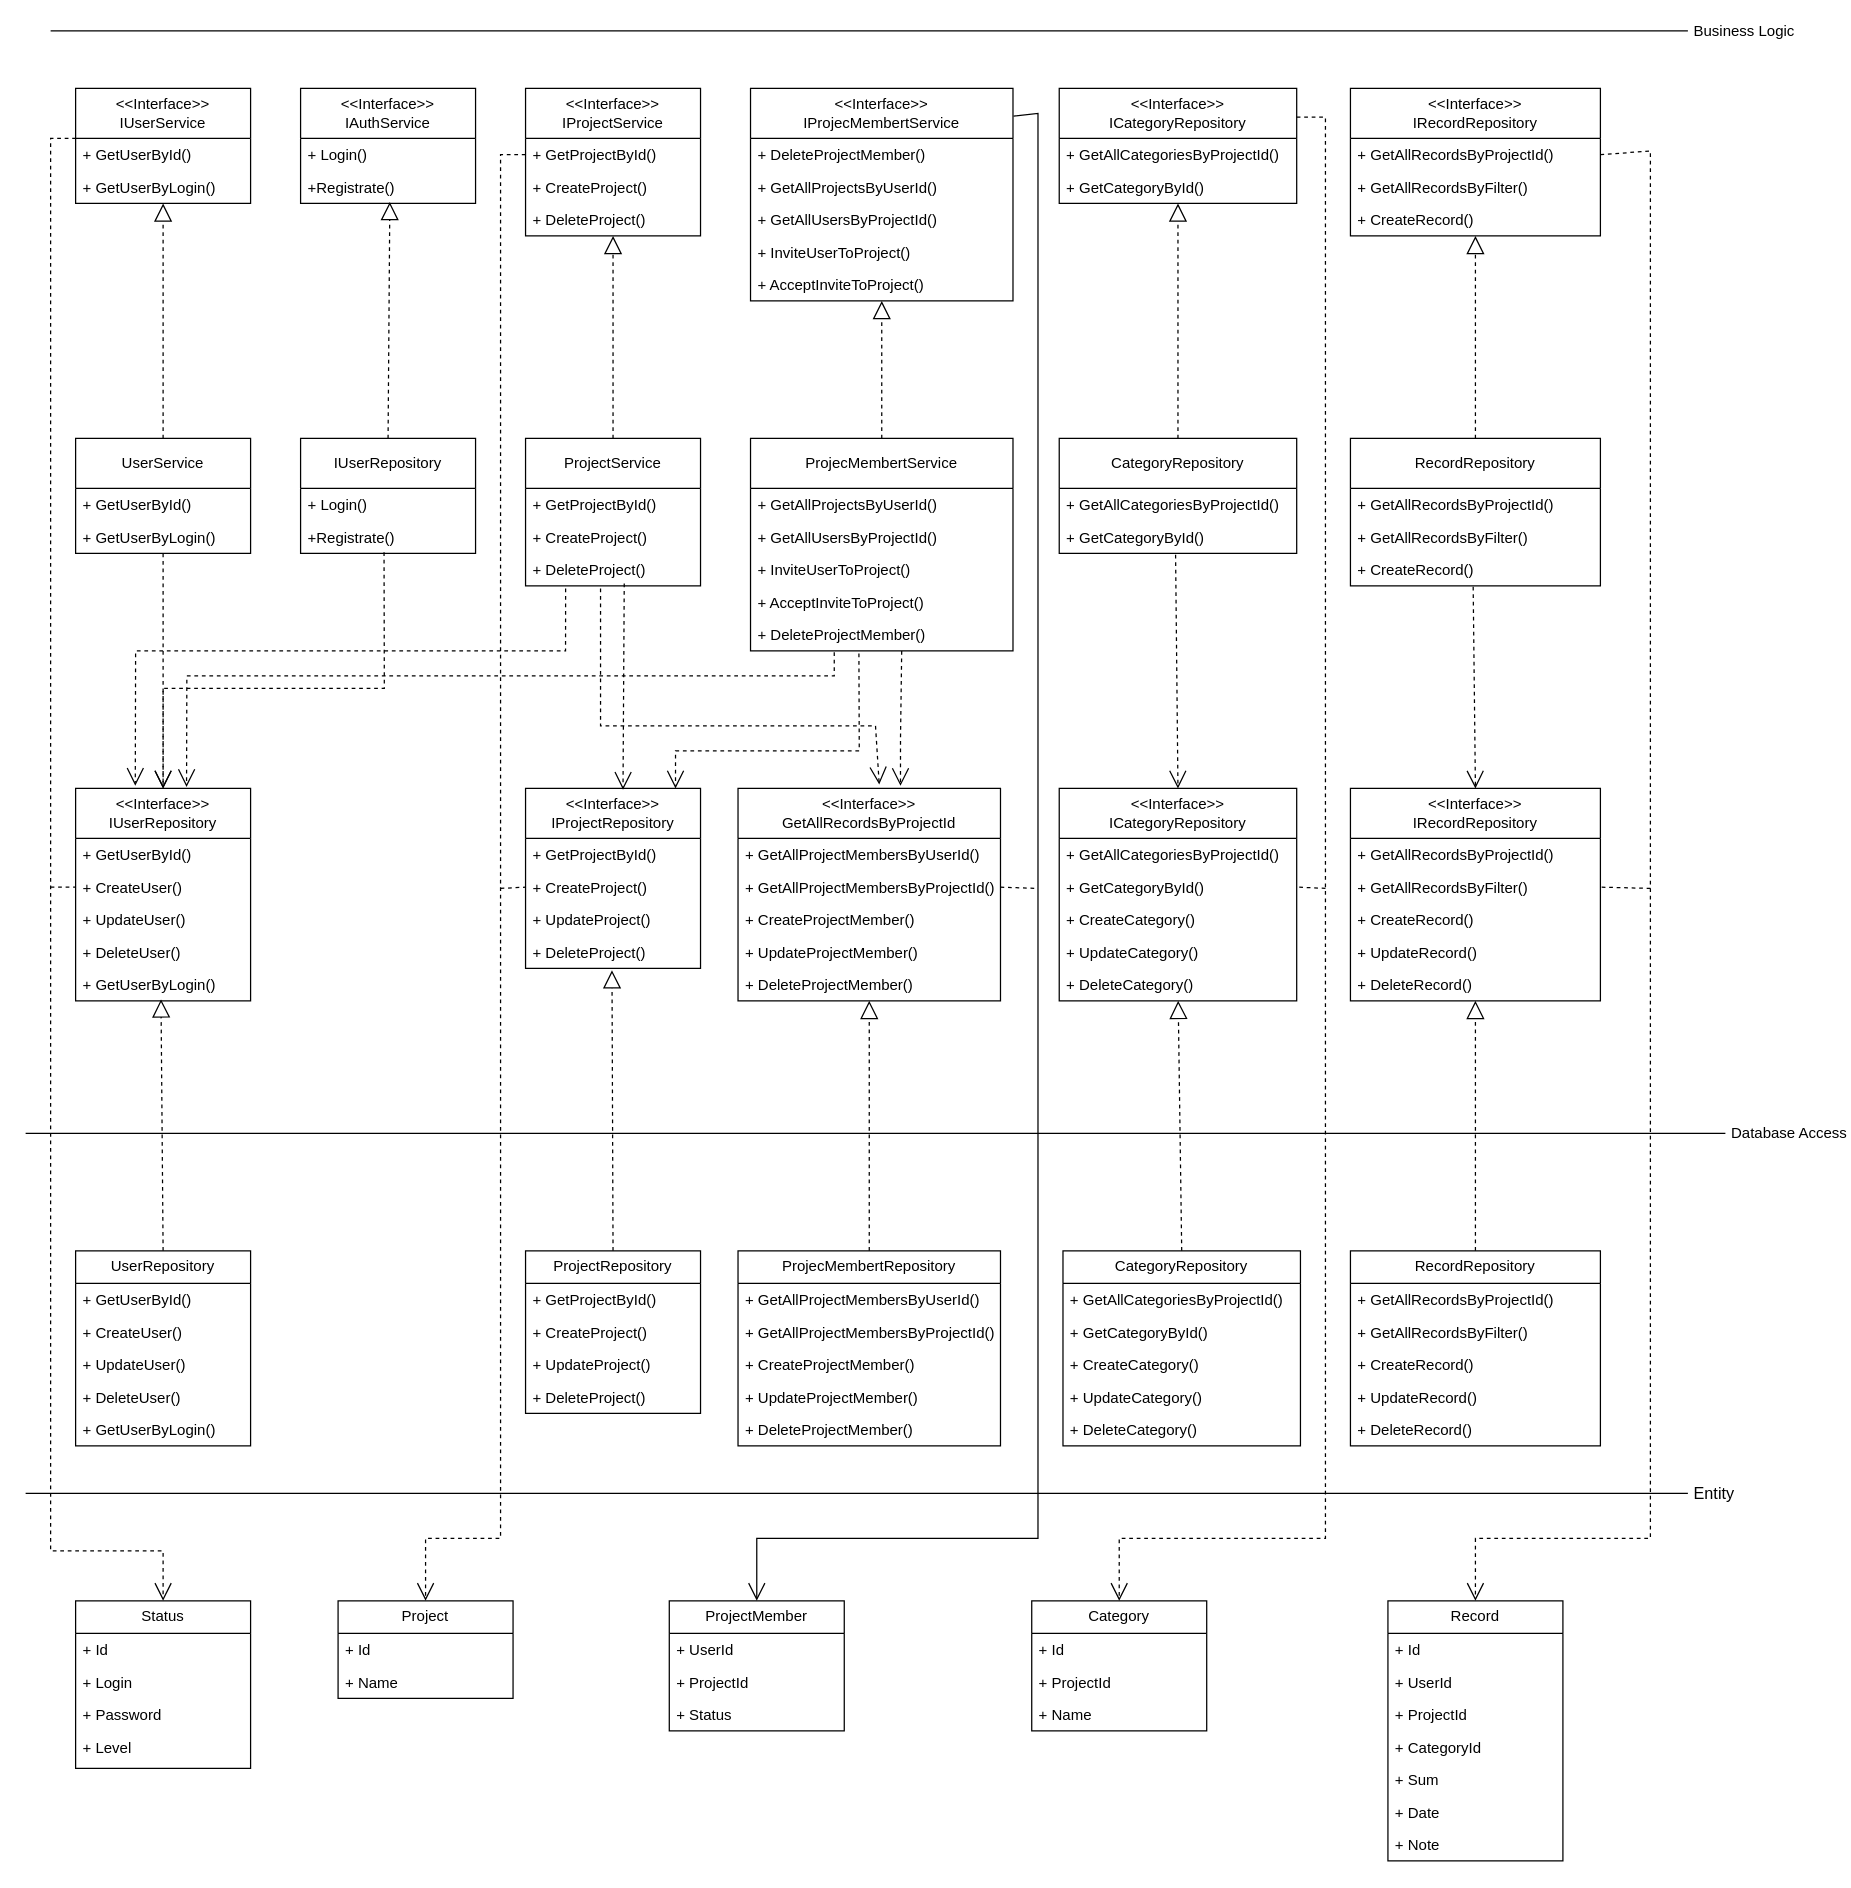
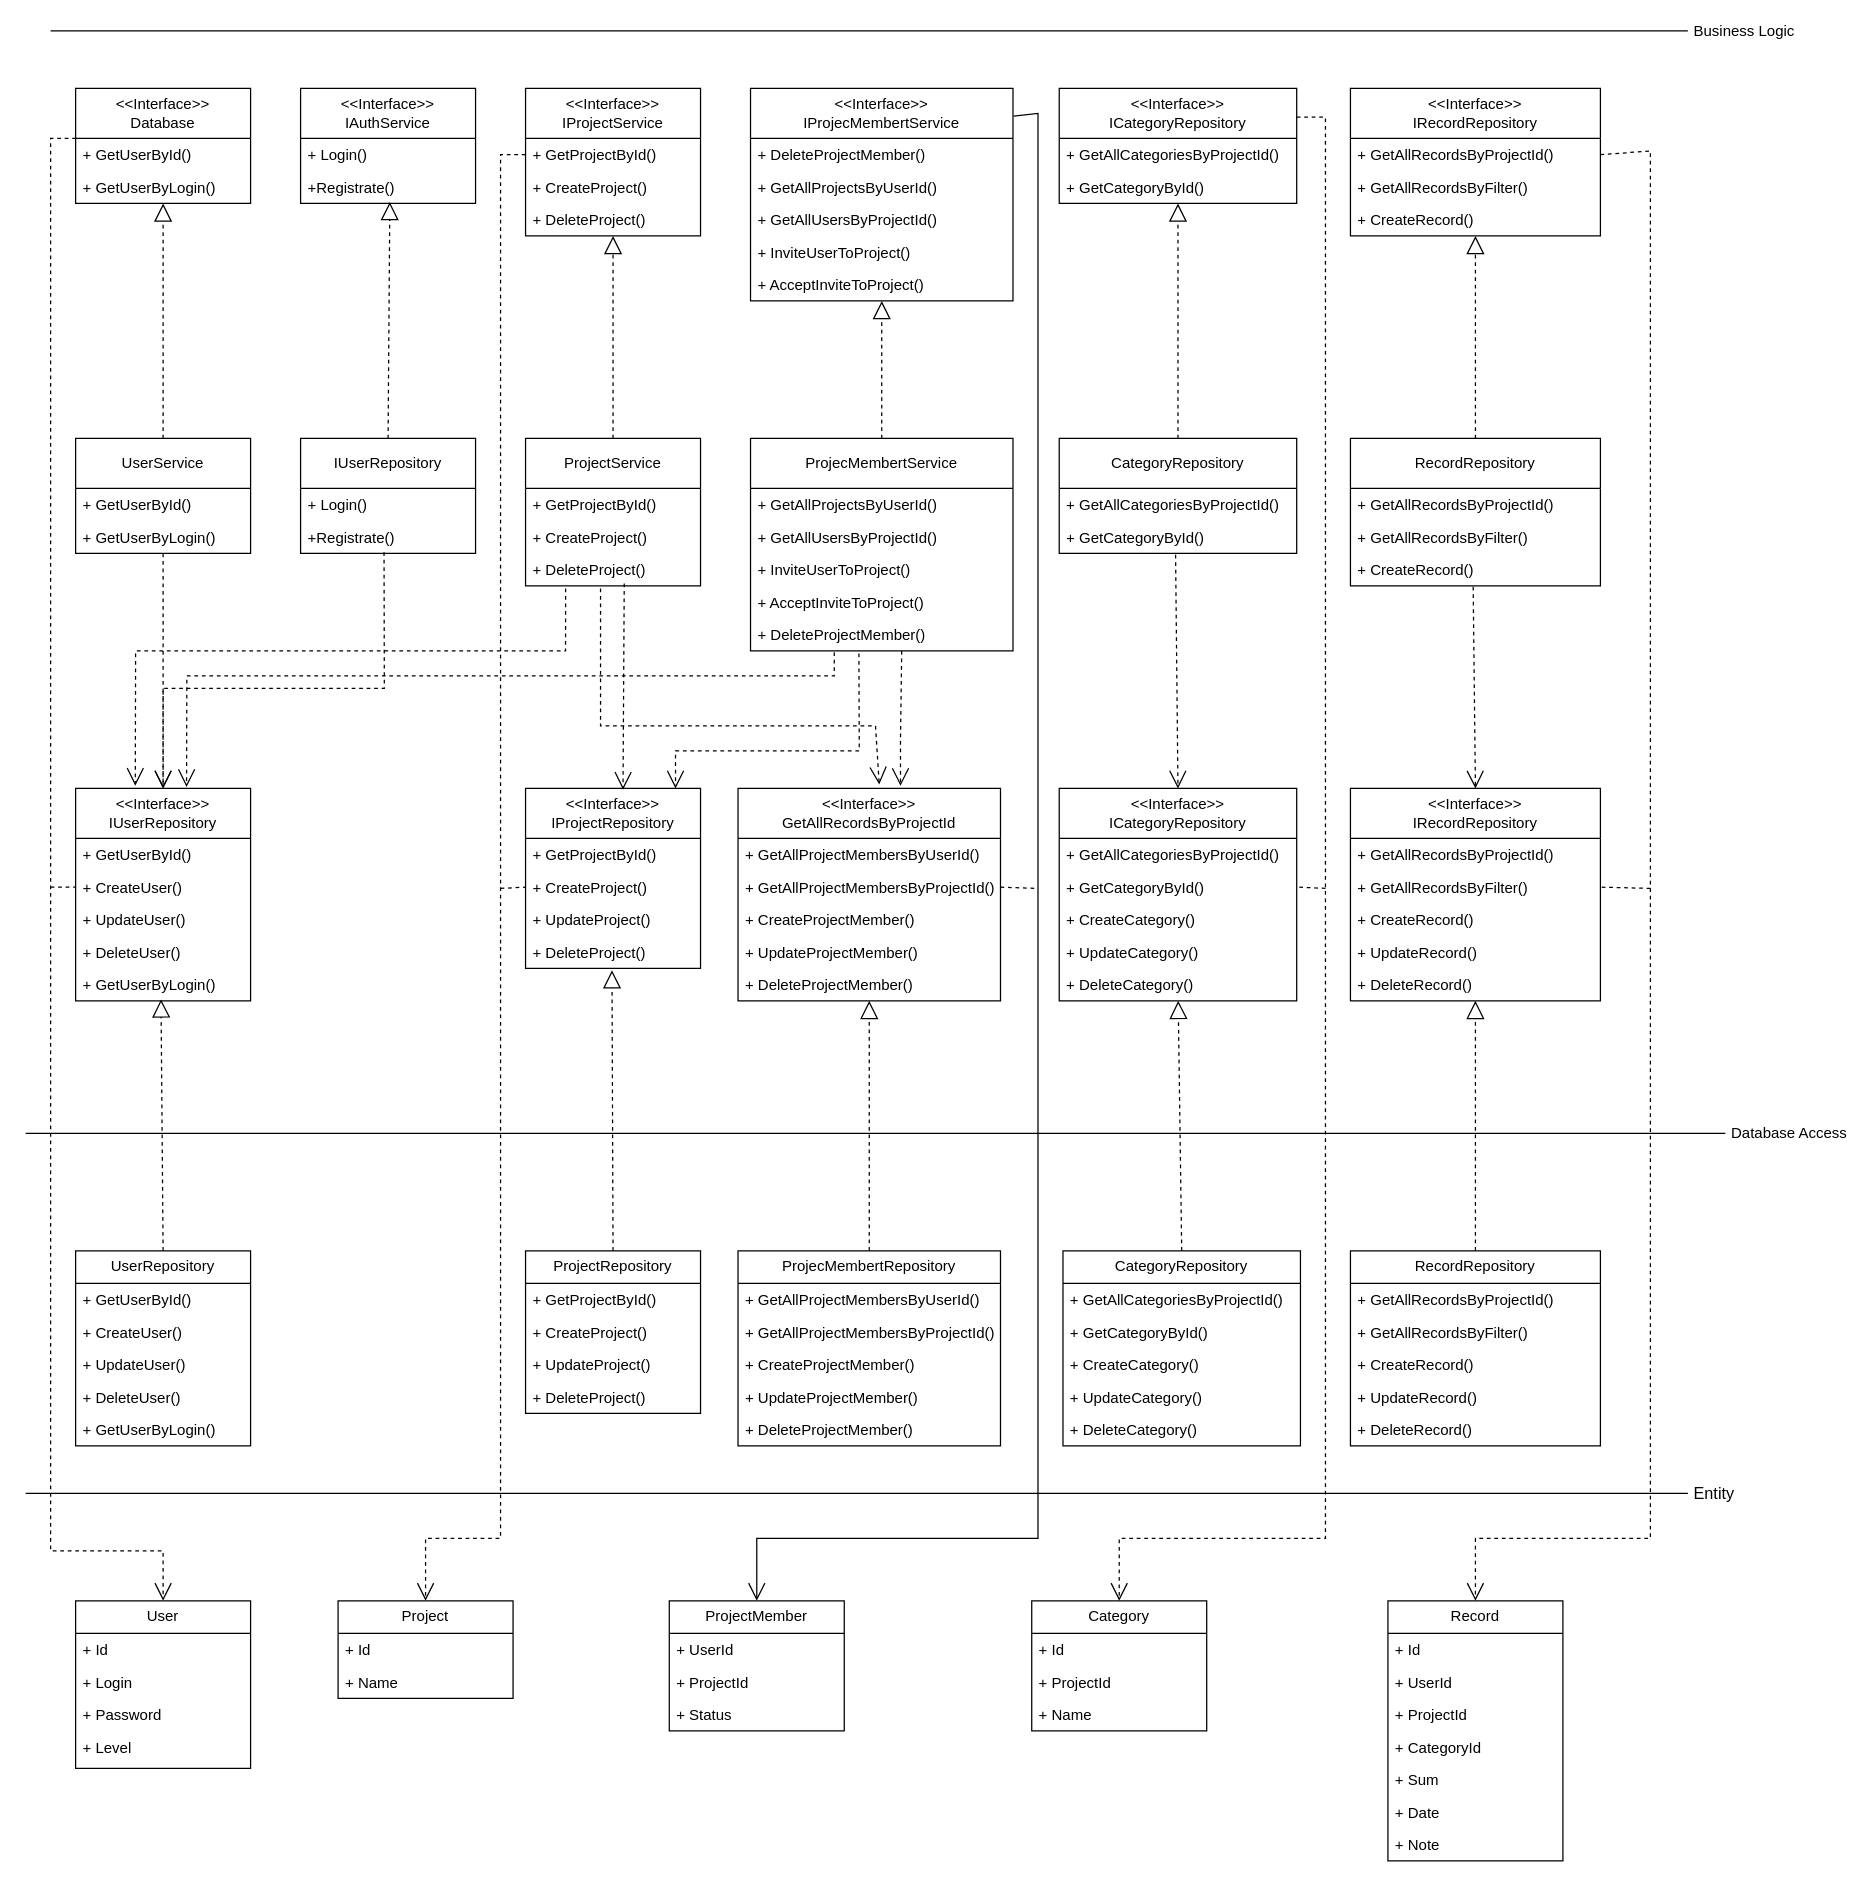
(163, 113) -> (163, 113)
(163, 1617) -> (163, 1617)
